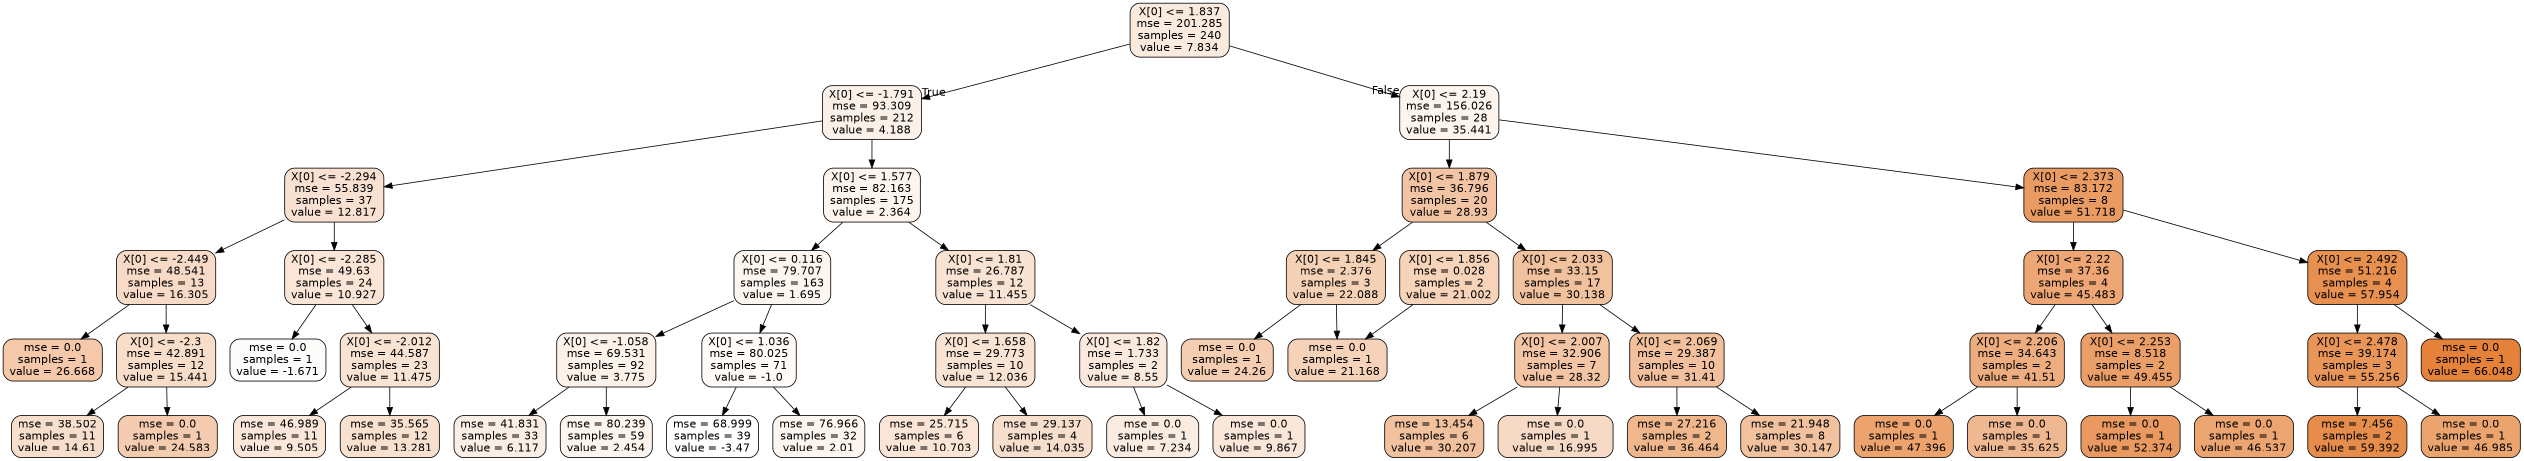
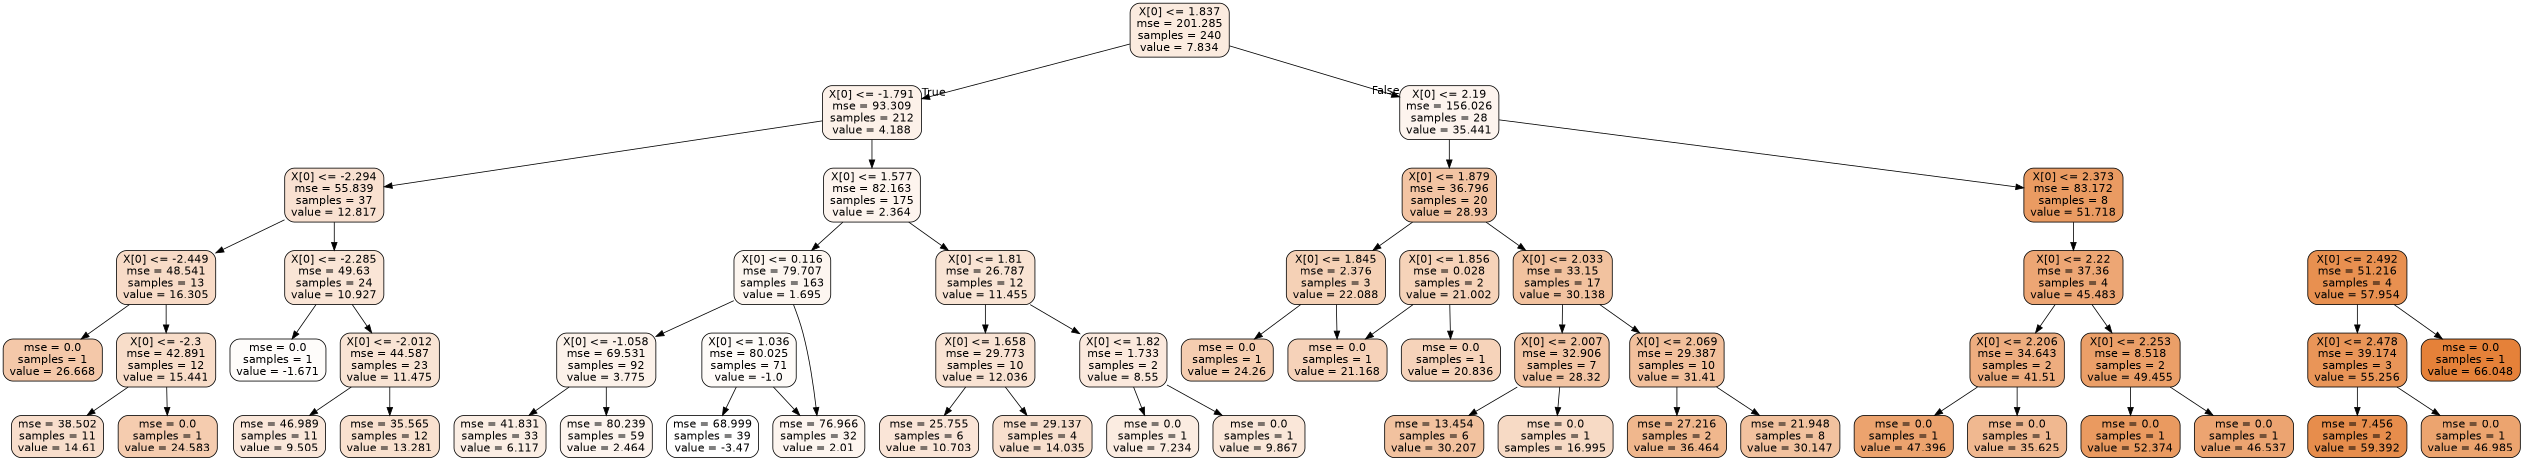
(2212, 235) -> none
(767, 315) -> (808, 355)
none -> (1451, 360)
(606, 437) -> (606, 437)
(929, 437) -> (929, 437)
(1556, 437) -> (1556, 437)
